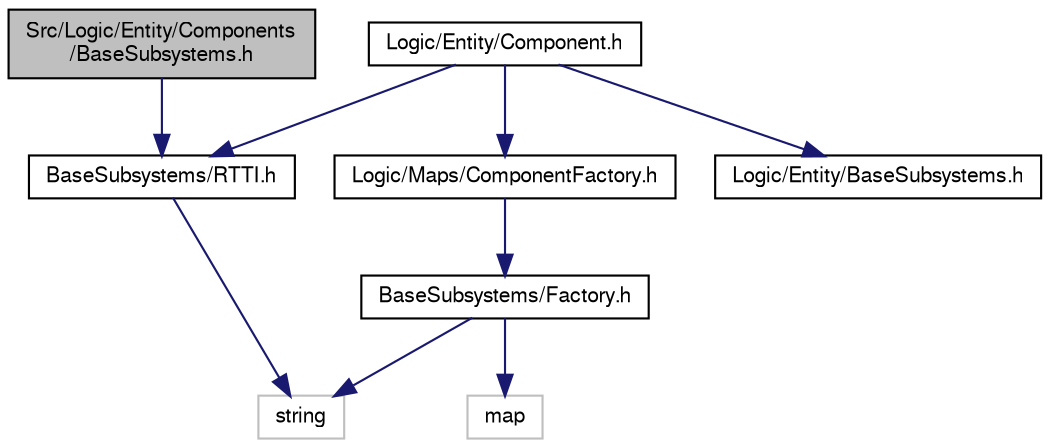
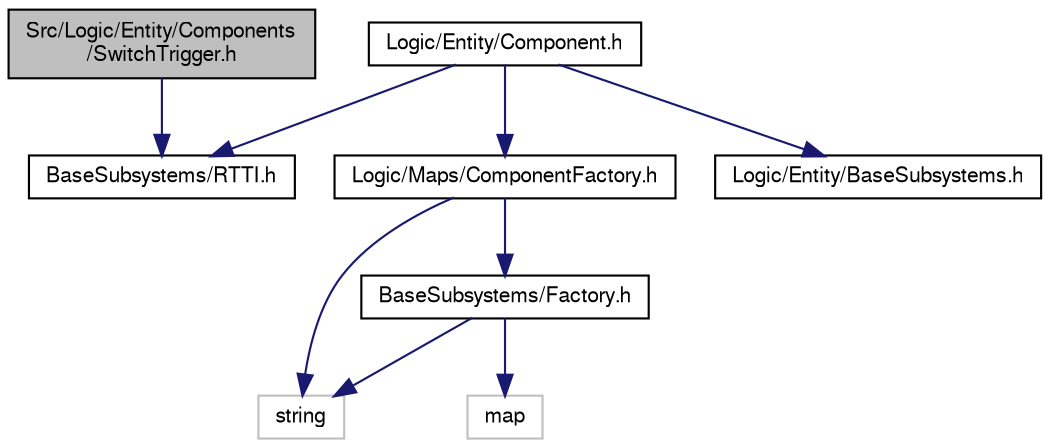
(162, 44) -> (162, 44)
(226, 288) -> (352, 264)
